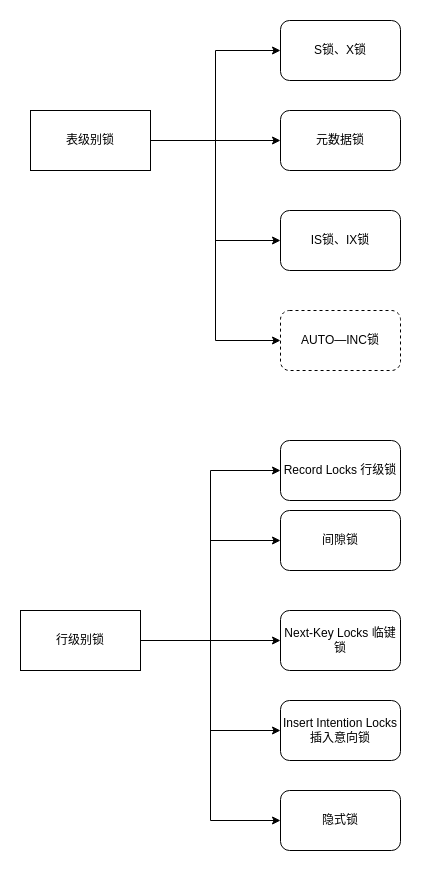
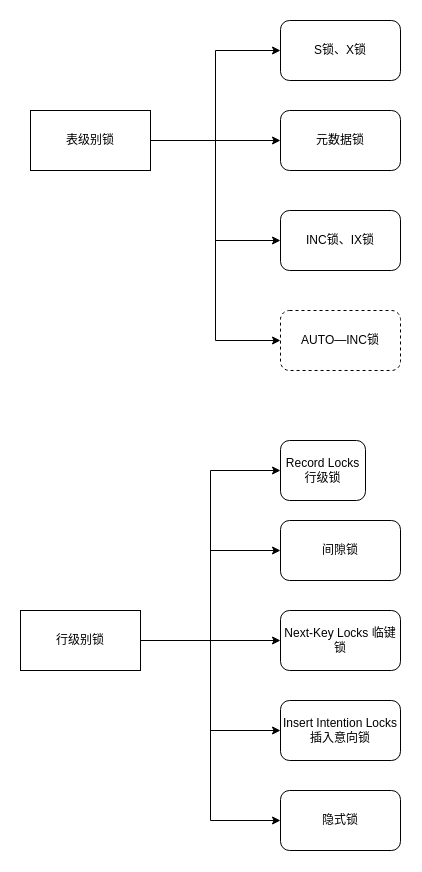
(341, 241) -> (341, 241)
(341, 471) -> (323, 471)
(341, 541) -> (341, 551)
